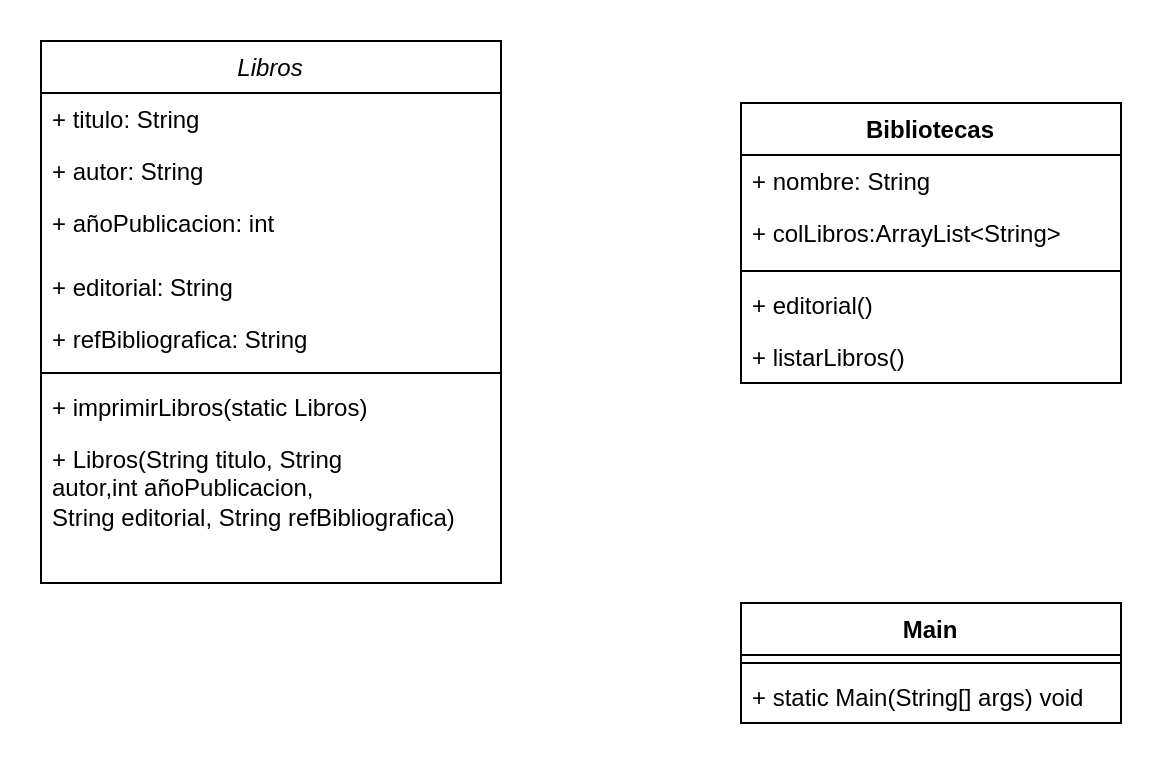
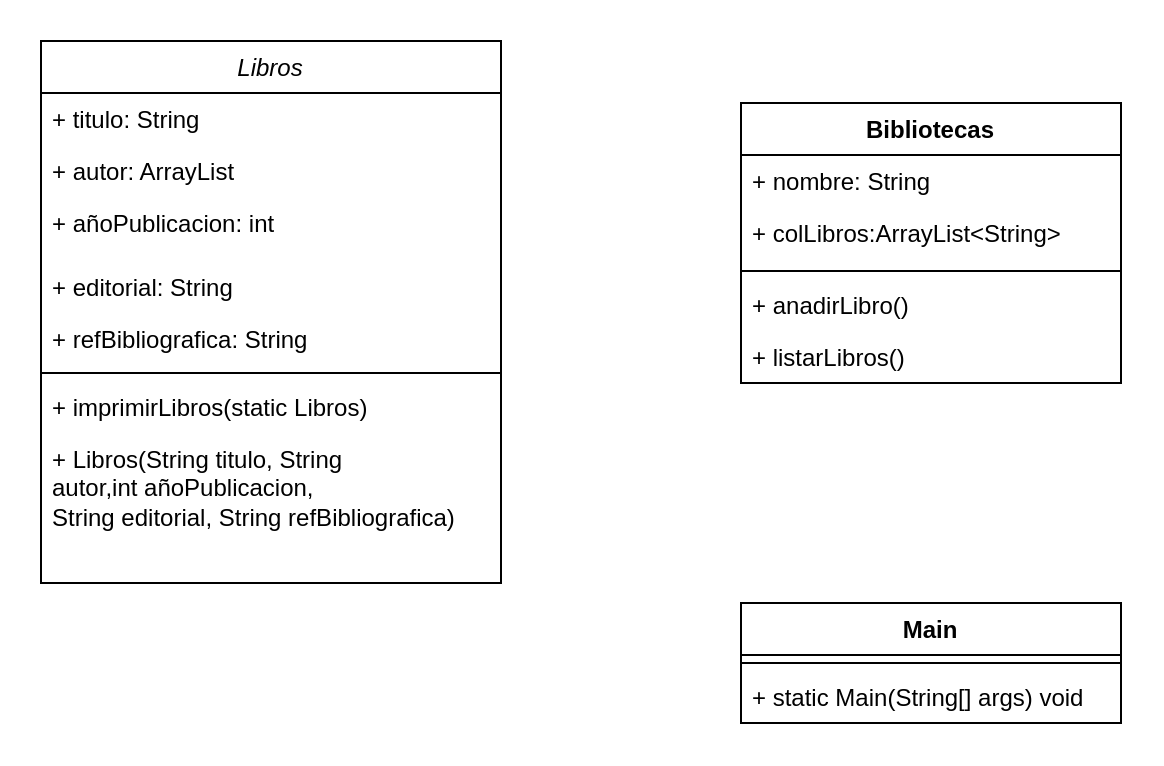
(140, 172) -> (160, 172)
(828, 307) -> (844, 307)
